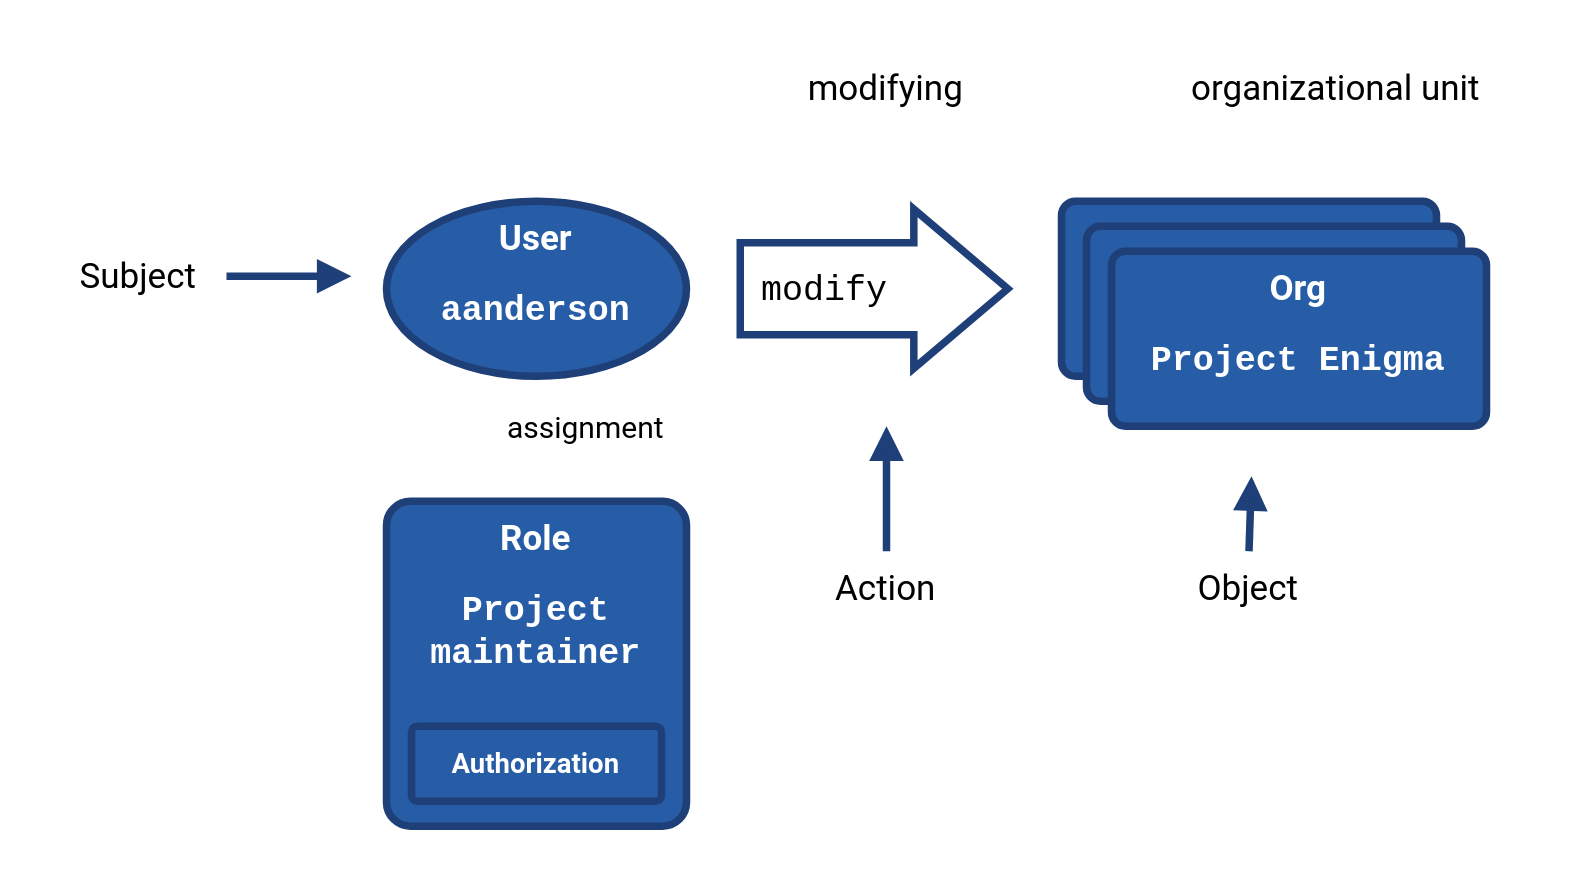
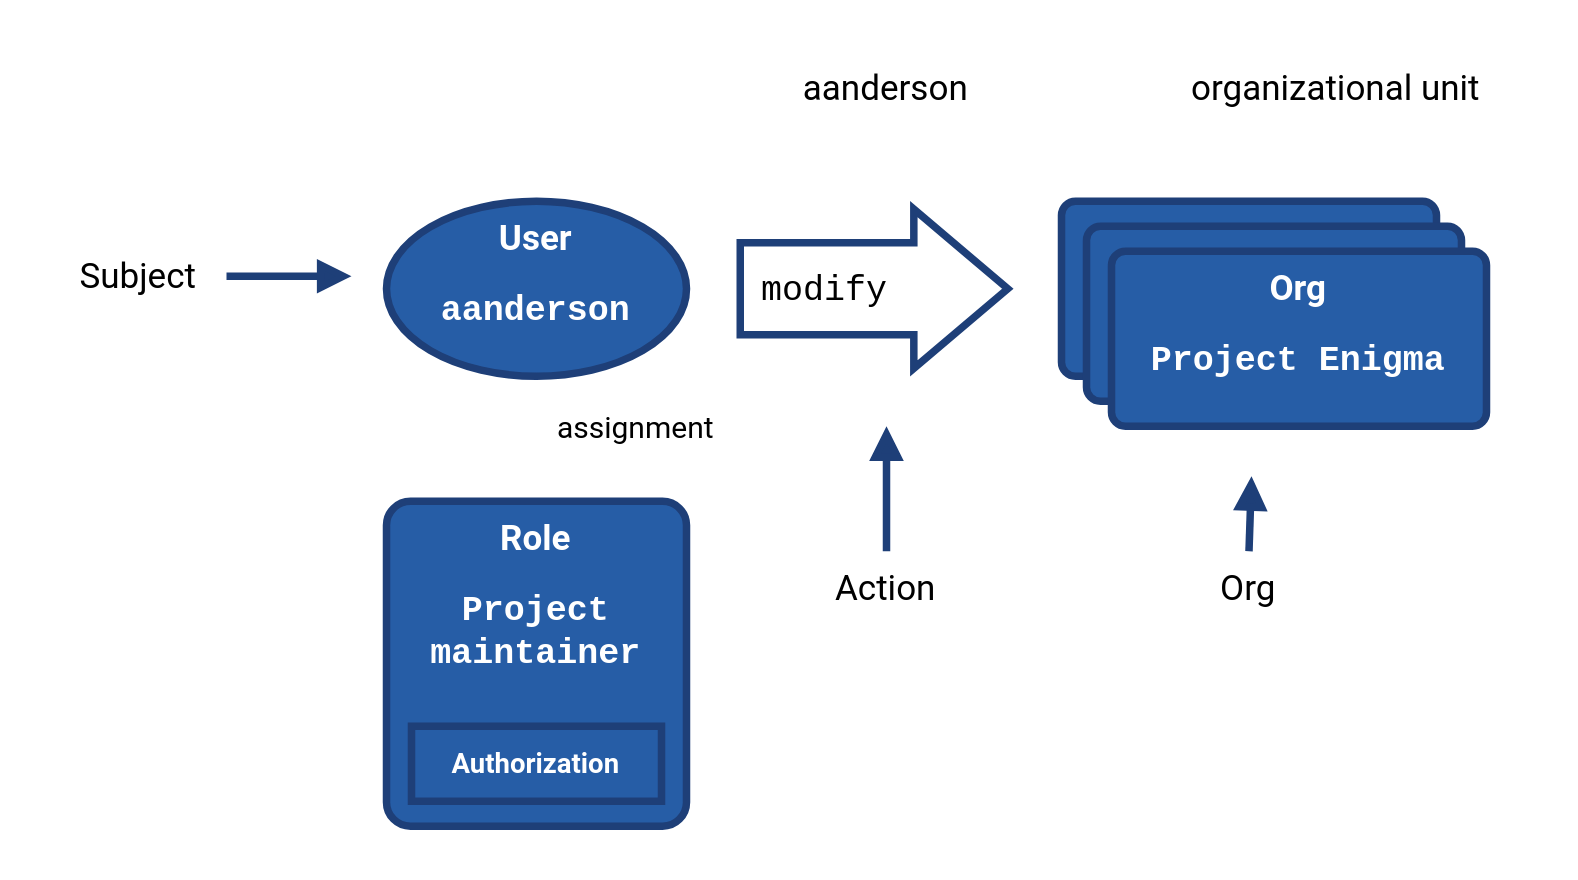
(886, 89) -> (886, 89)
(586, 426) -> (636, 426)
(1249, 589) -> (1249, 589)
(536, 764) -> (536, 764)
